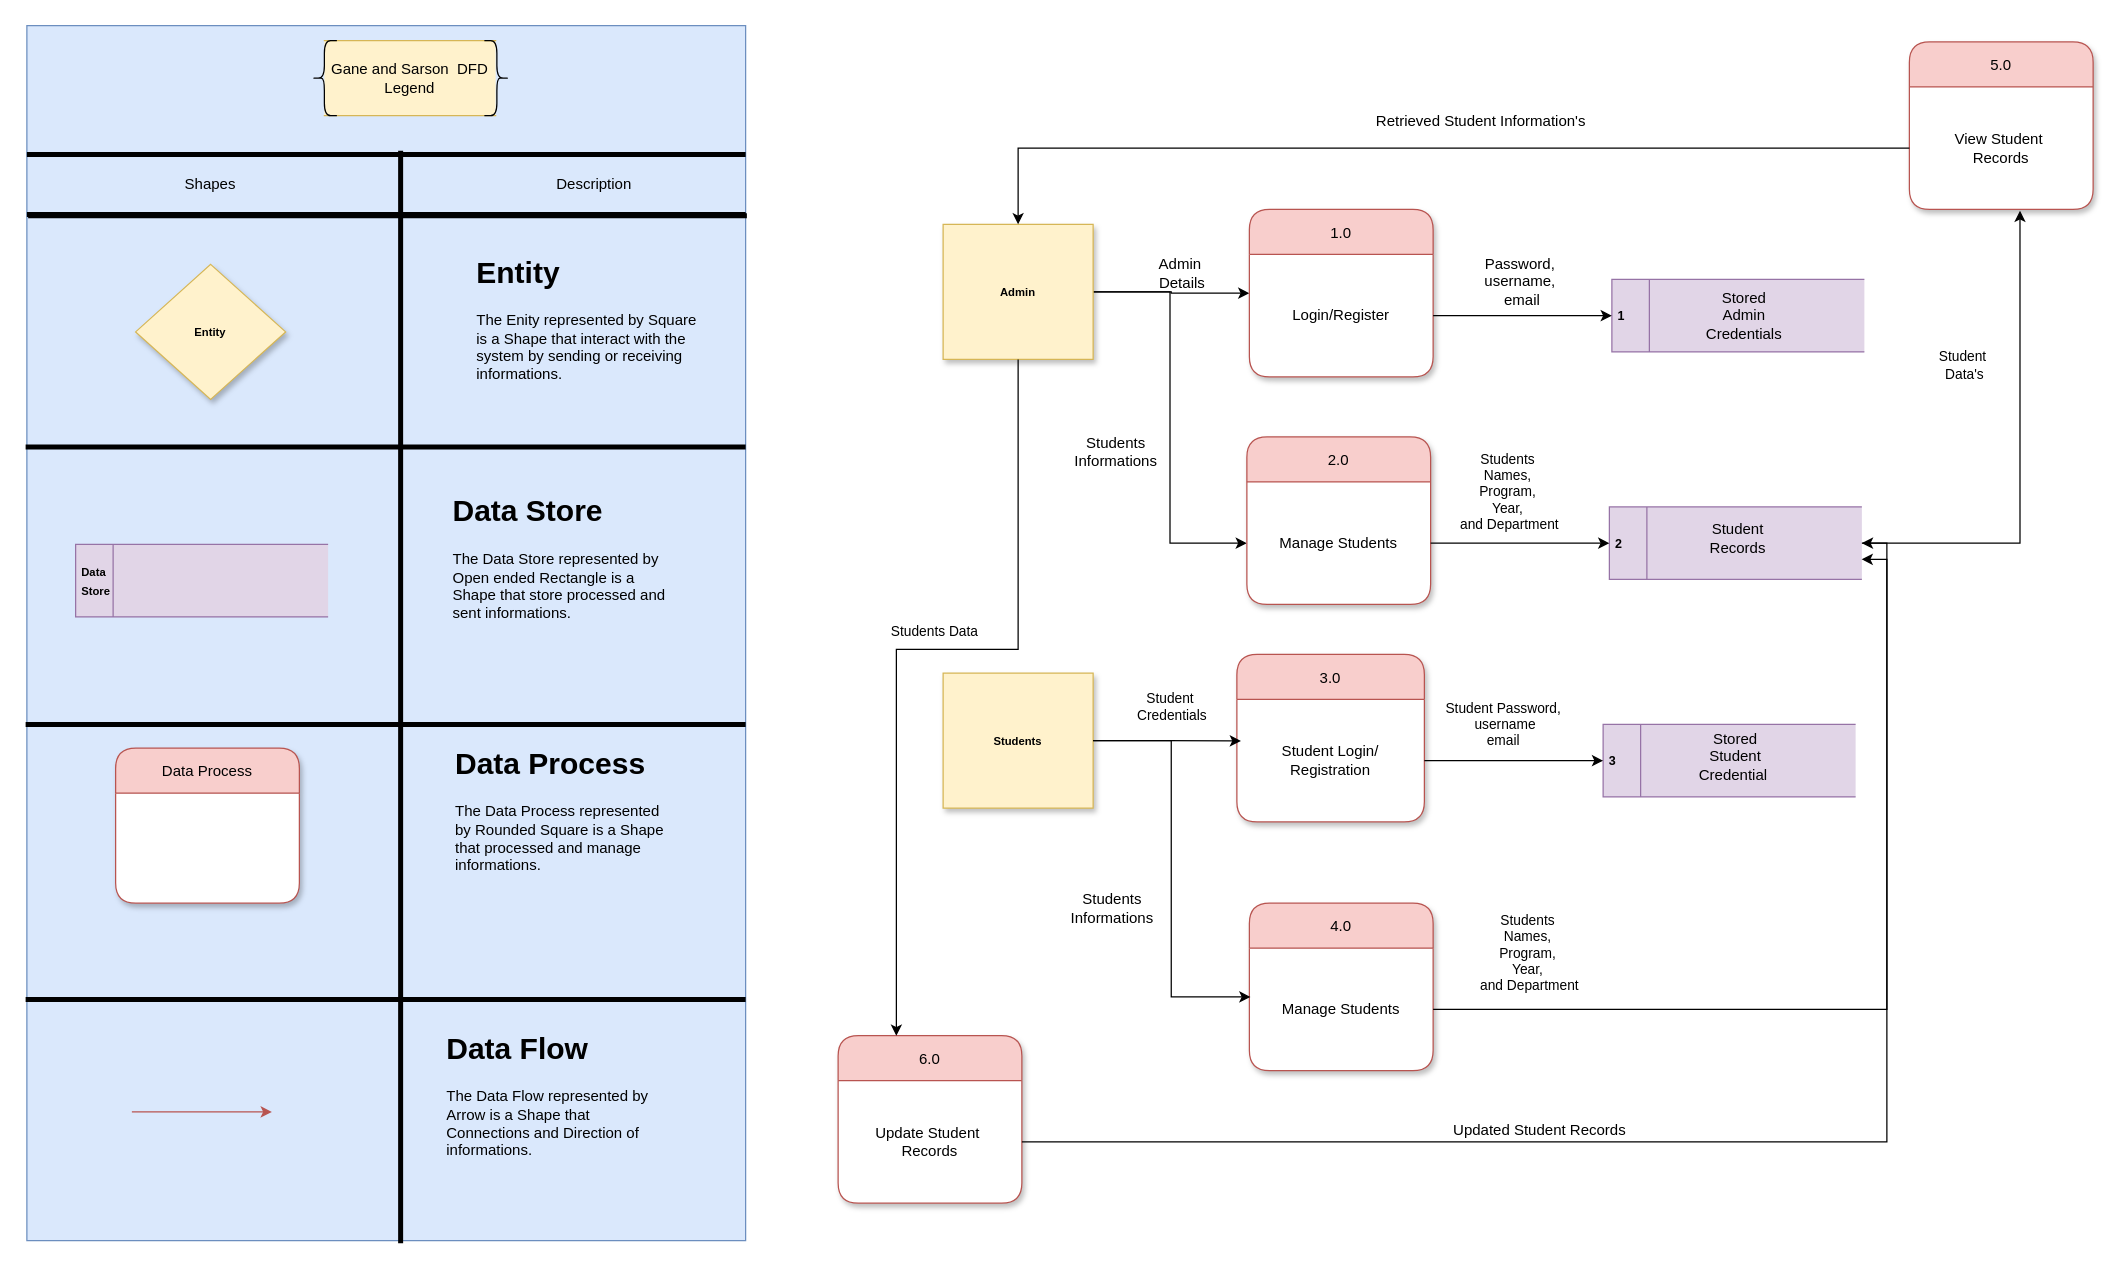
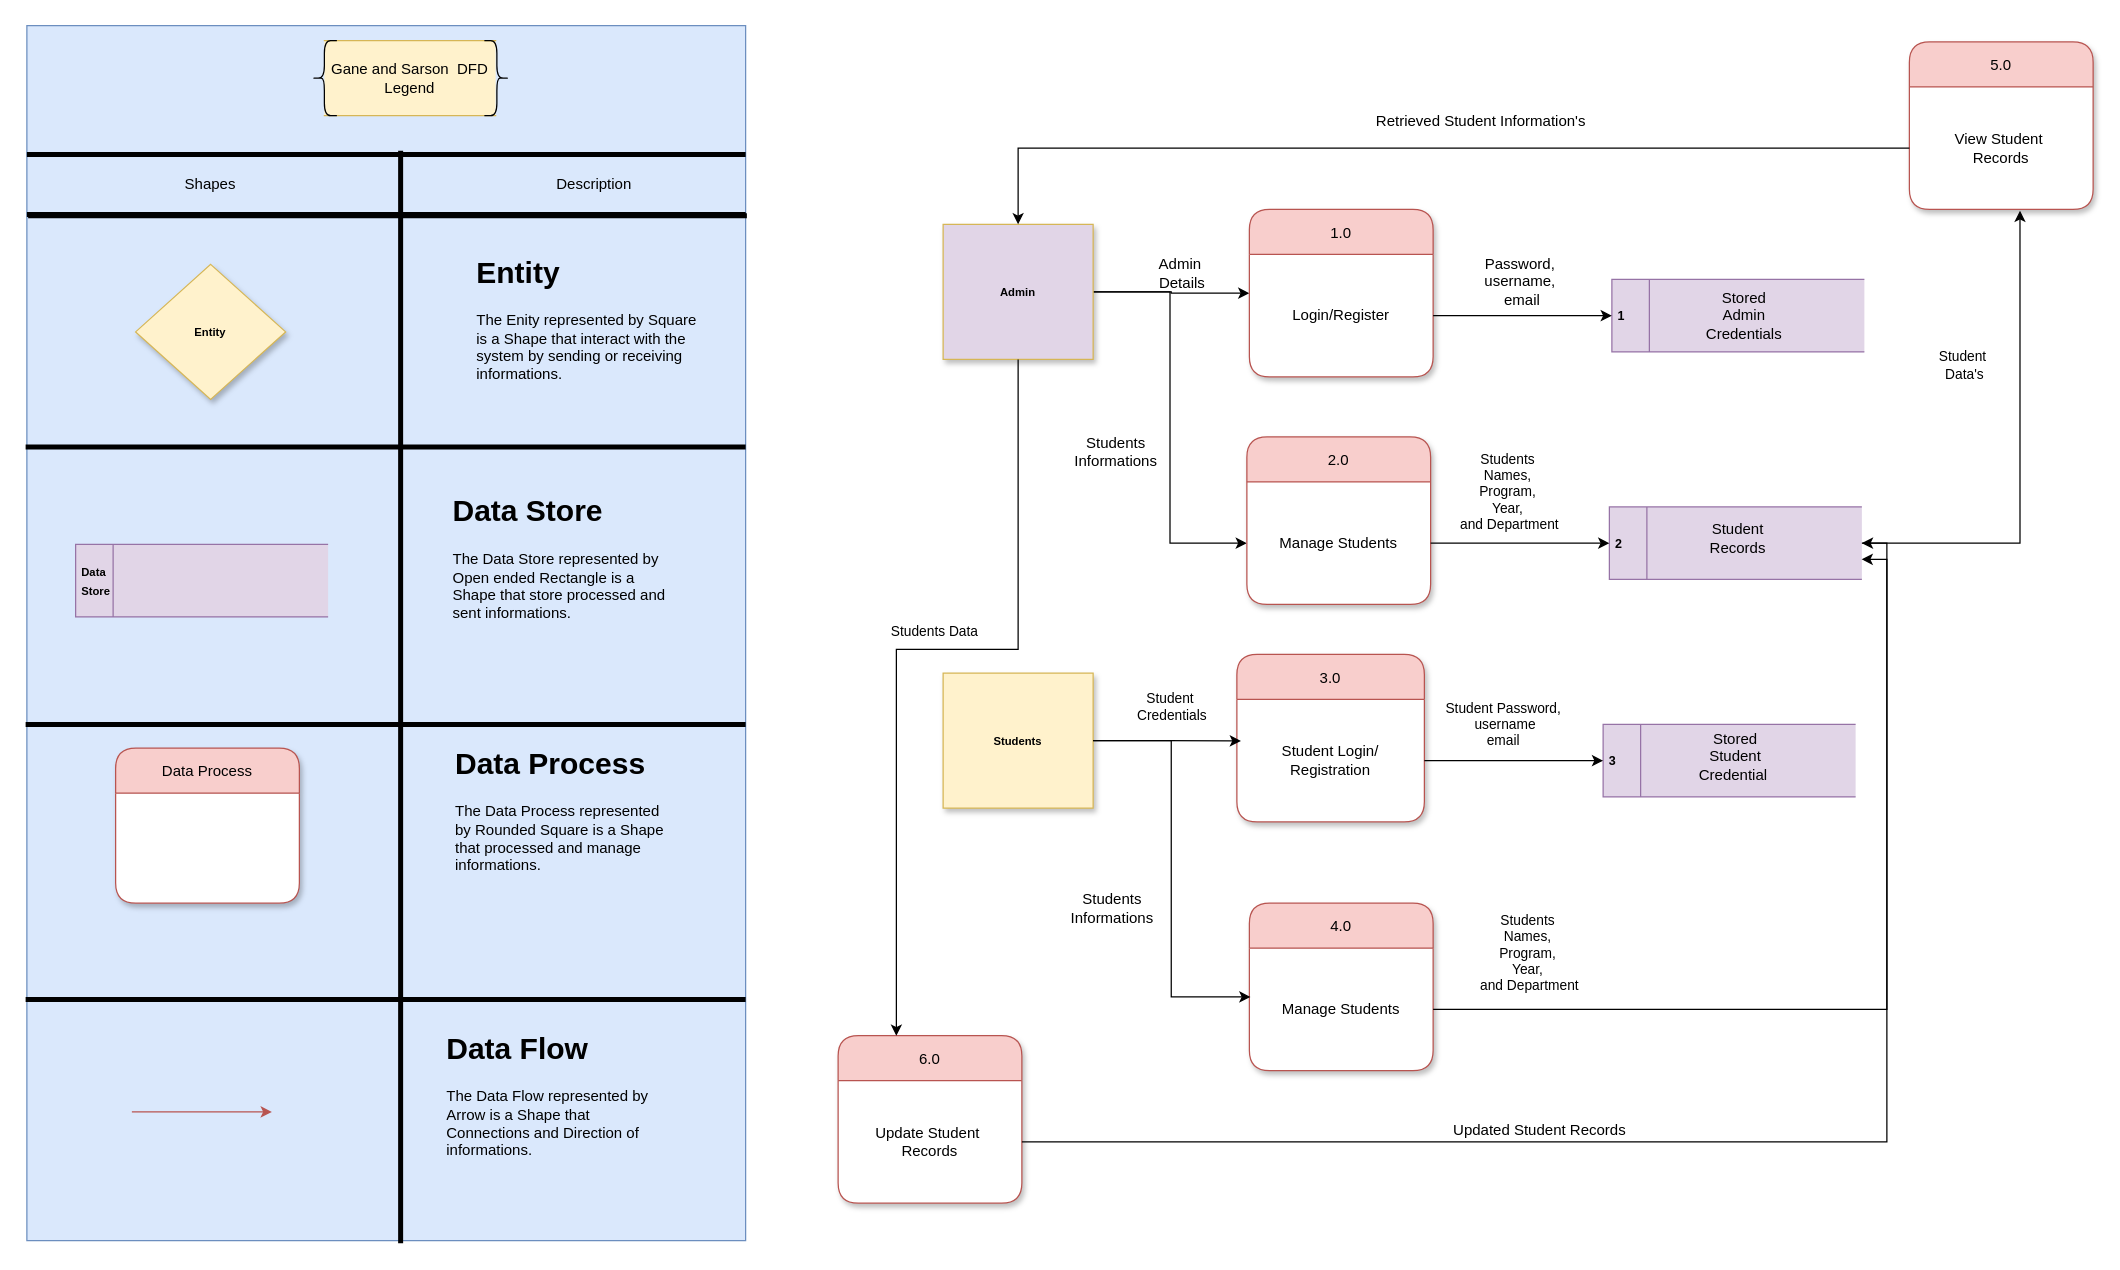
(1018, 292) -> (1018, 292)
